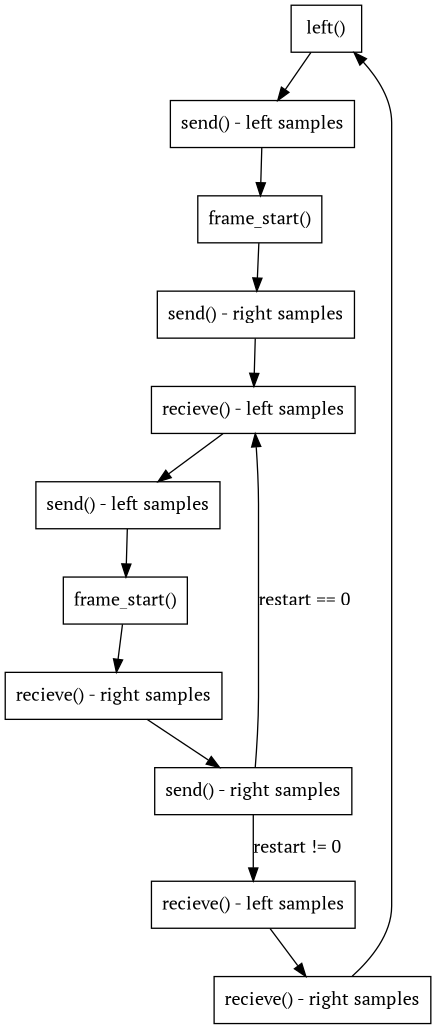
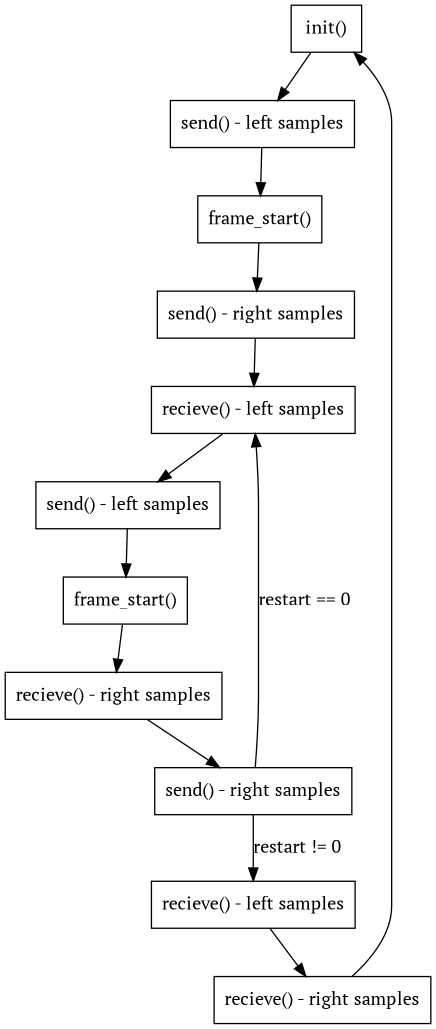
(326, 29) -> (326, 29)
